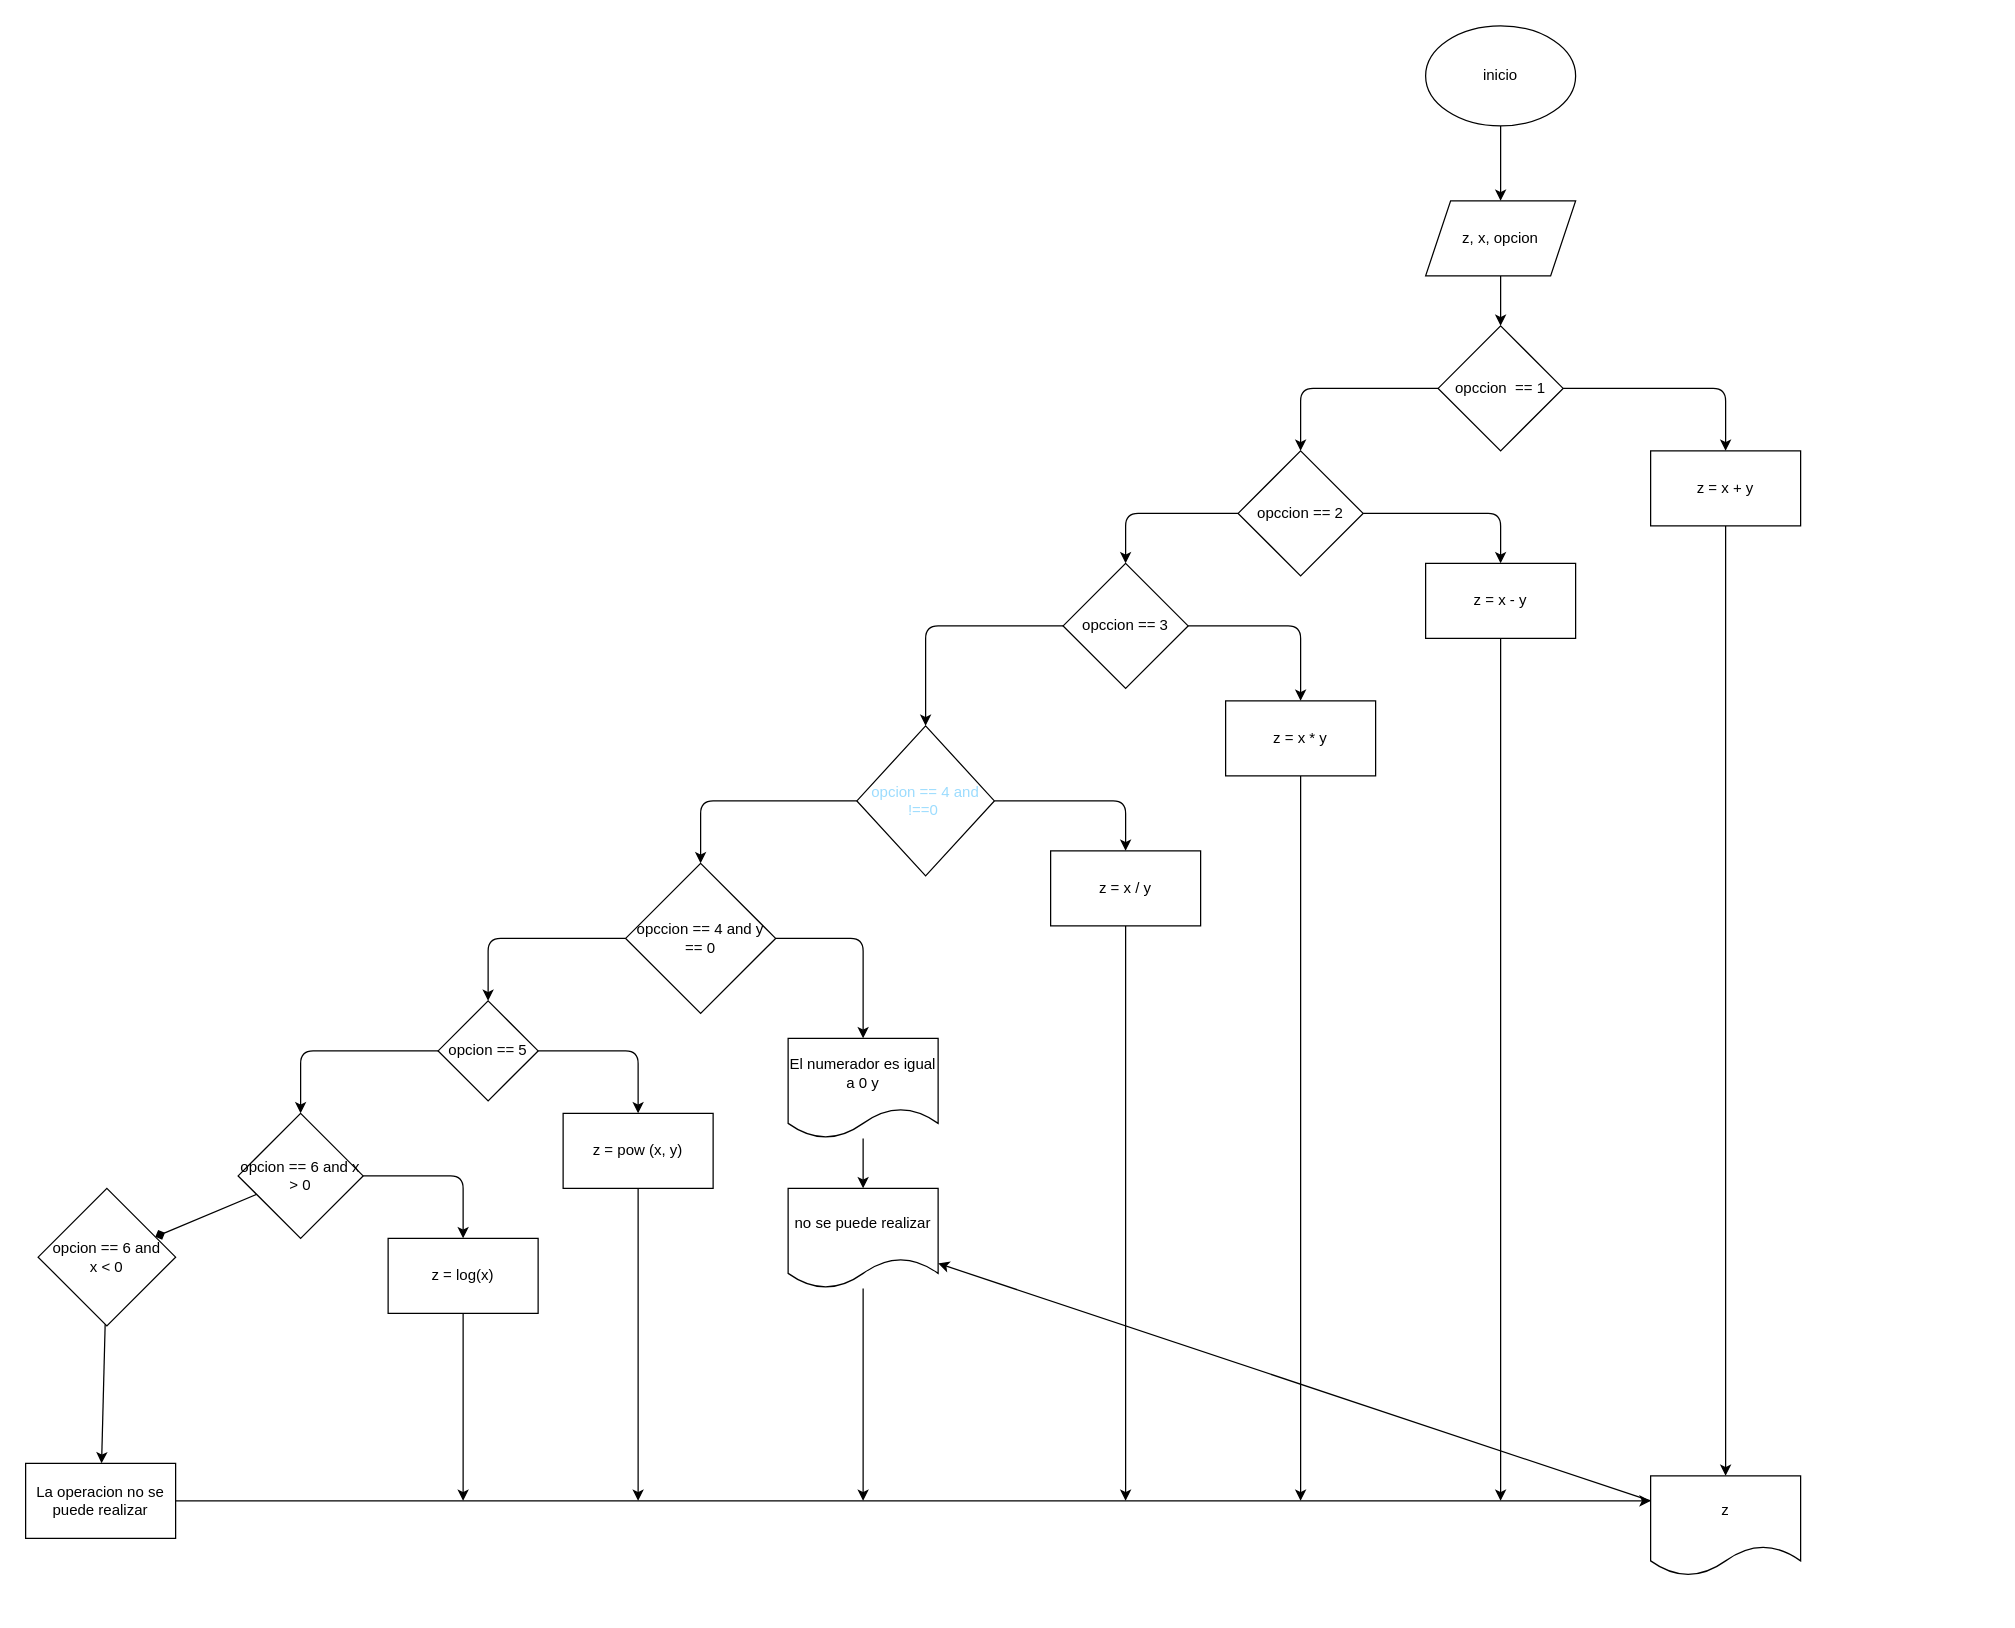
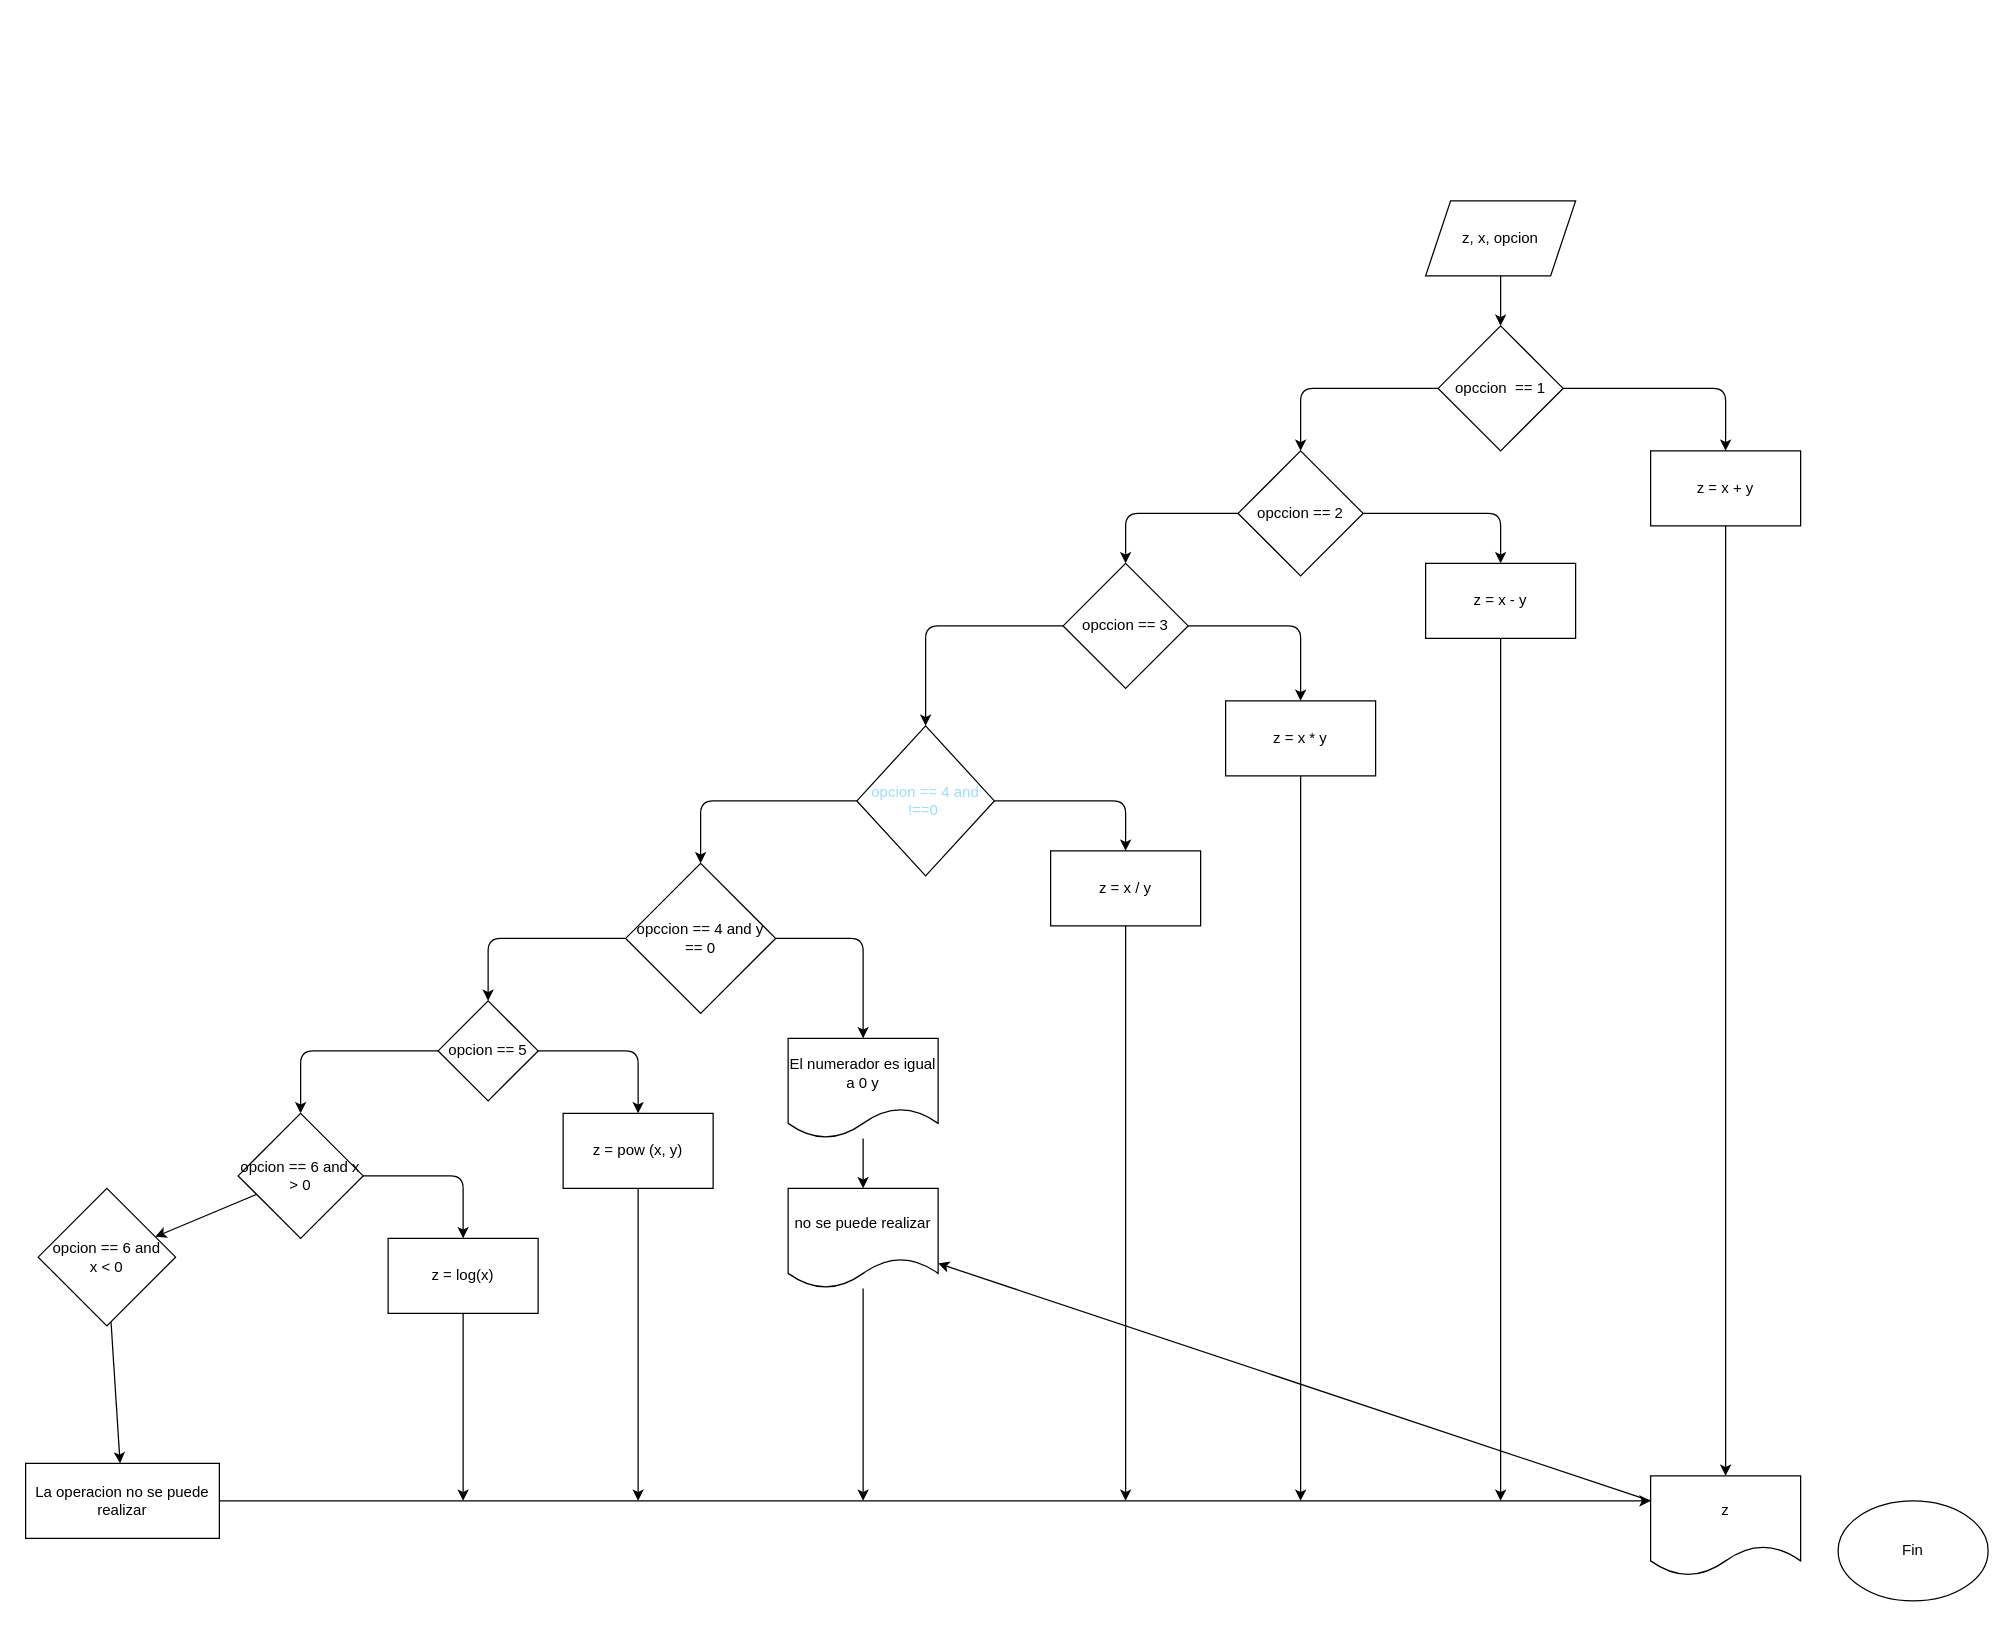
(1501, 76) -> none
(1501, 159) -> none
(164, 1233) -> (164, 1233)
(101, 1501) -> (123, 1501)
none -> (1913, 1551)
